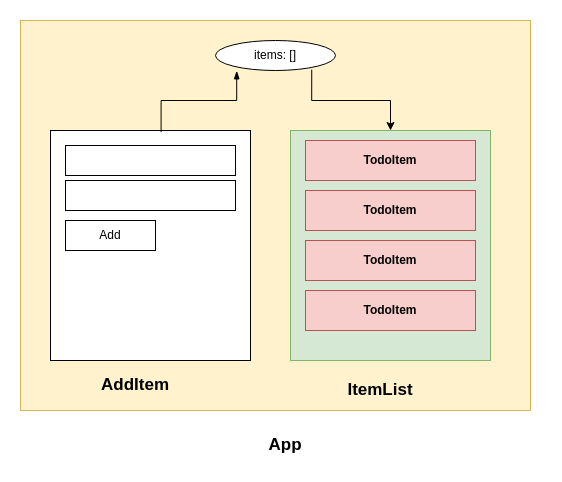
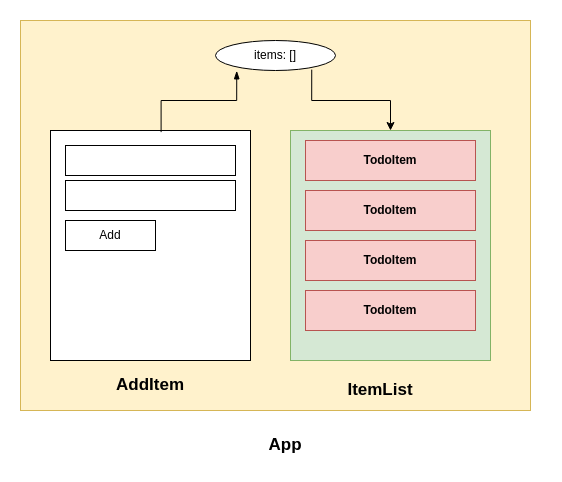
(136, 386) -> (151, 386)
